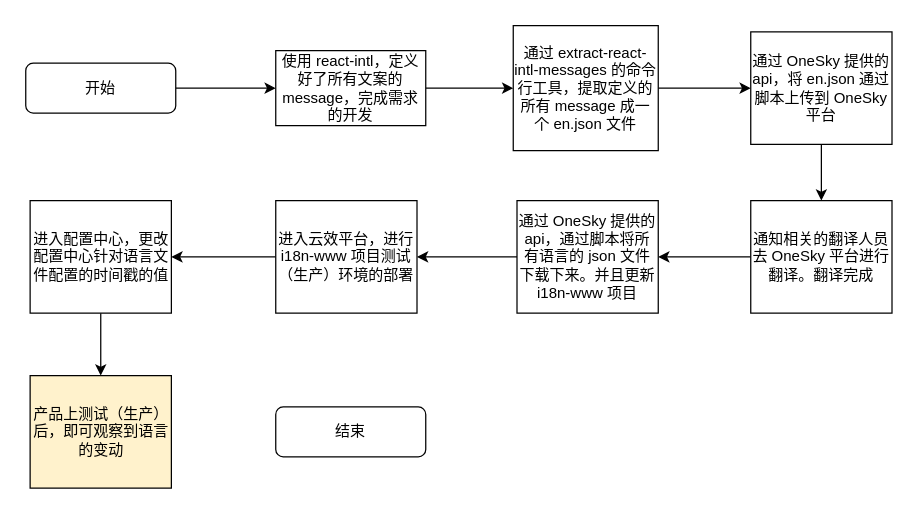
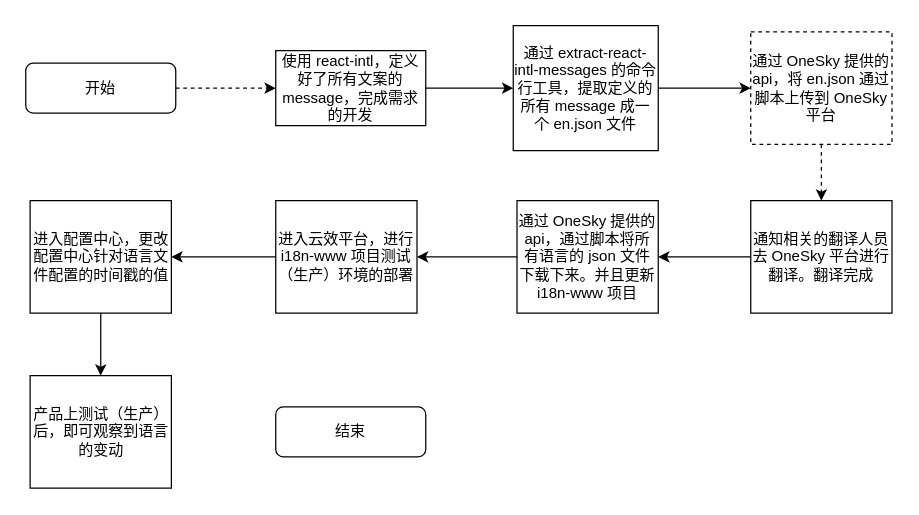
(222, 88) -> (222, 88)
(821, 88) -> (821, 88)
(821, 167) -> (821, 167)
(101, 432) -> (101, 432)
